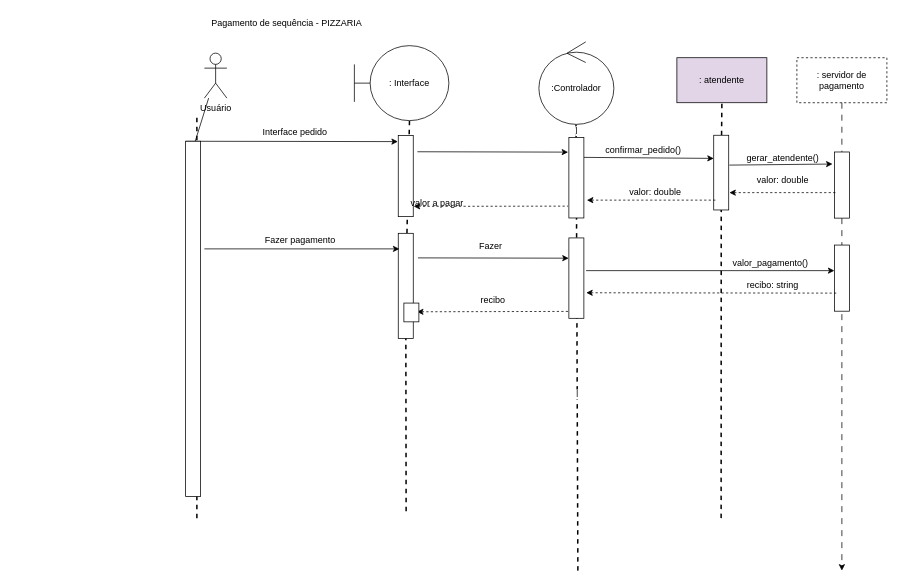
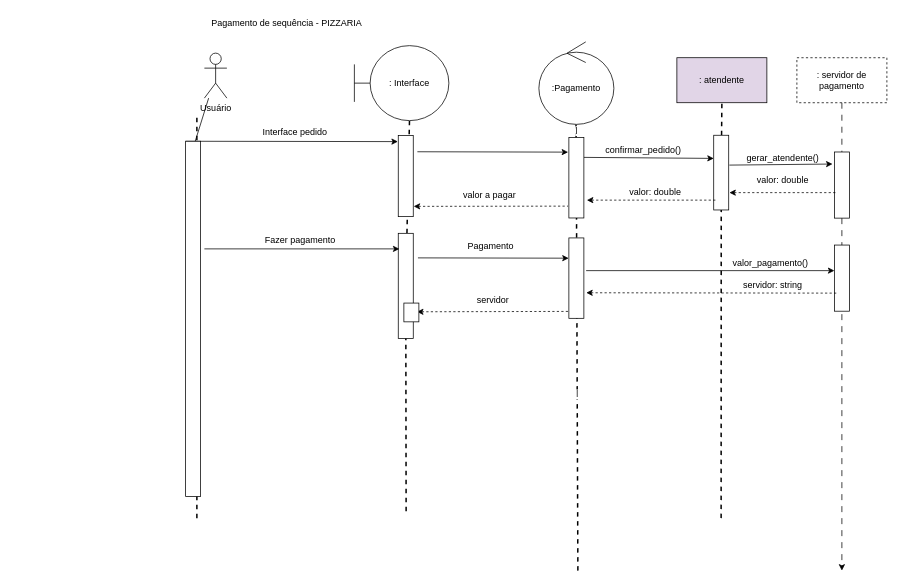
(576, 88) -> (576, 88)
(438, 203) -> (490, 196)
(491, 246) -> (491, 246)
(773, 285) -> (773, 285)
(493, 300) -> (493, 300)
